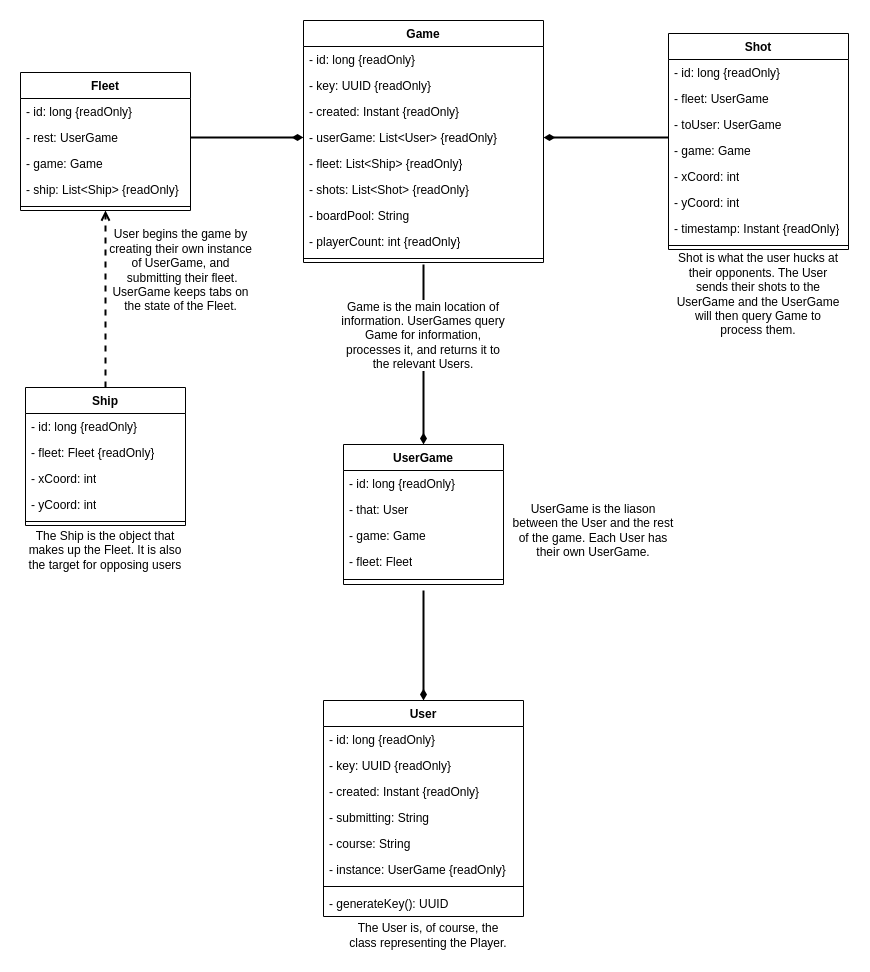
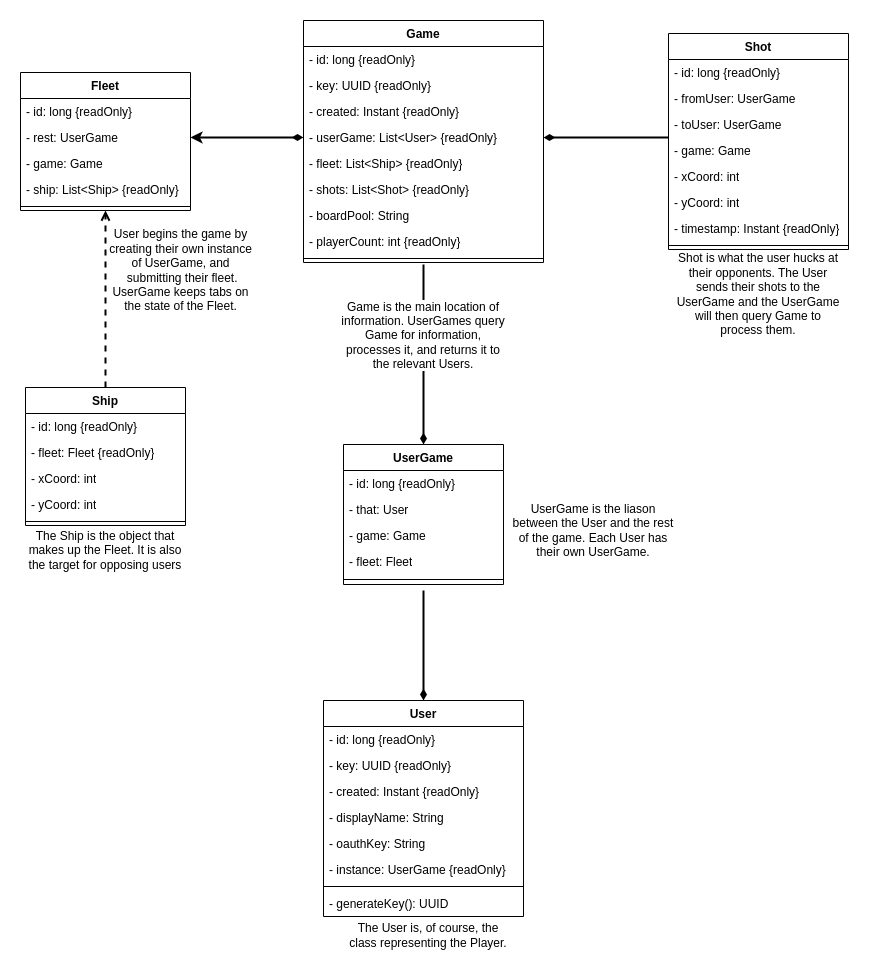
(725, 100) -> (737, 100)
(197, 138) -> (201, 138)
(387, 819) -> (391, 819)
(377, 845) -> (384, 845)
